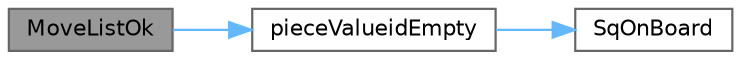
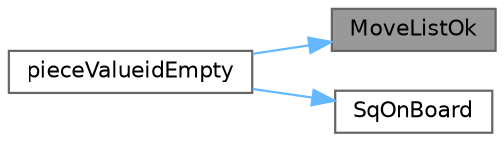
(201, 30) -> (281, 50)
